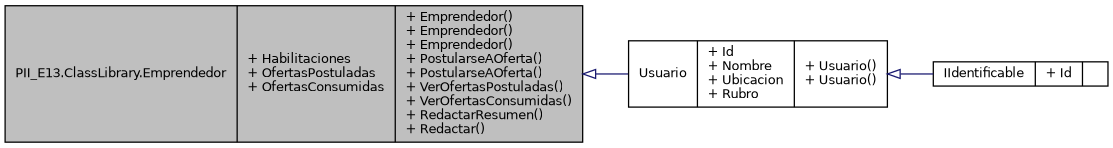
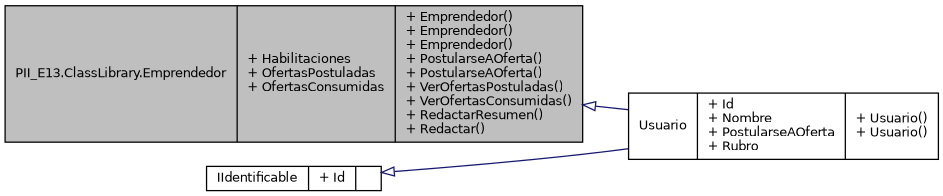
(917, 74) -> (511, 162)
(746, 80) -> (771, 133)
